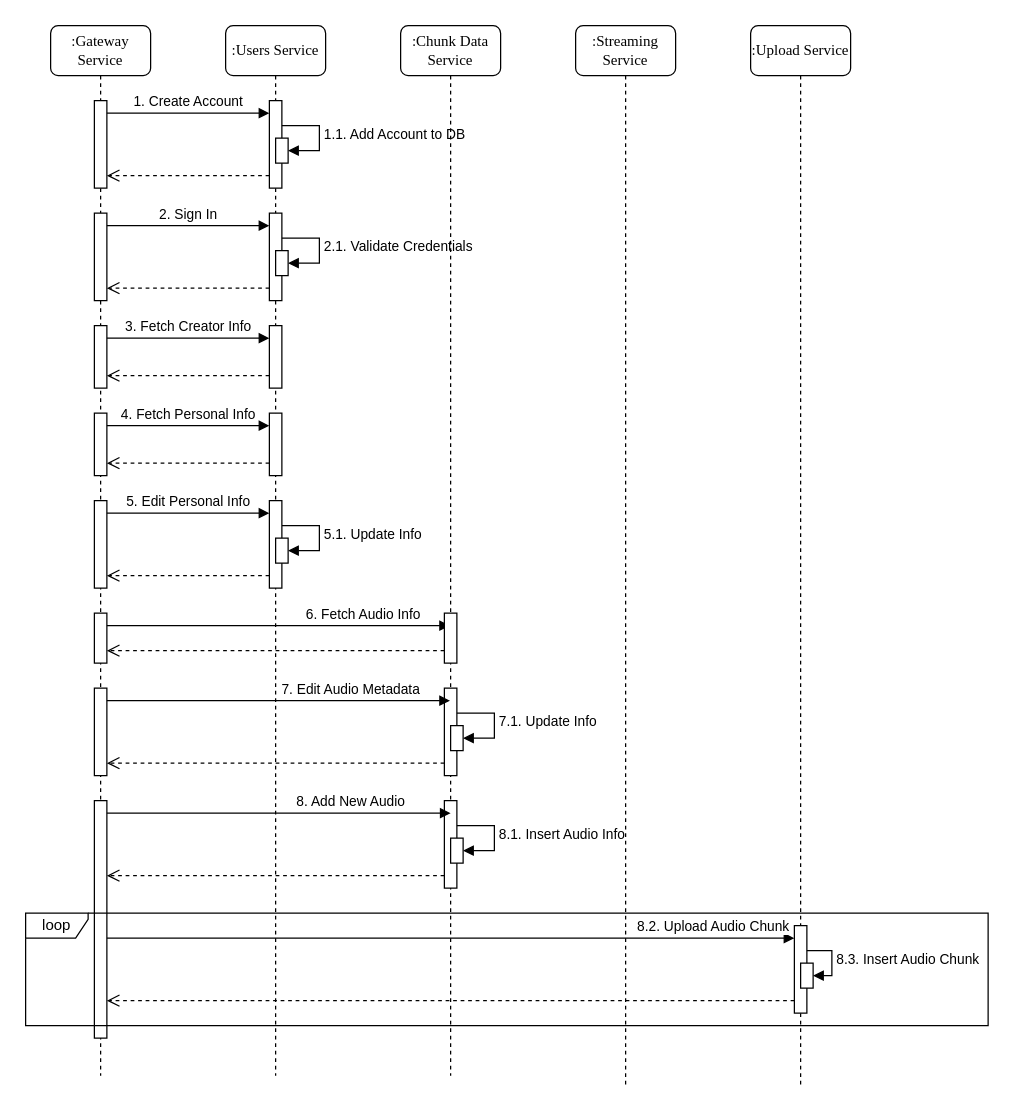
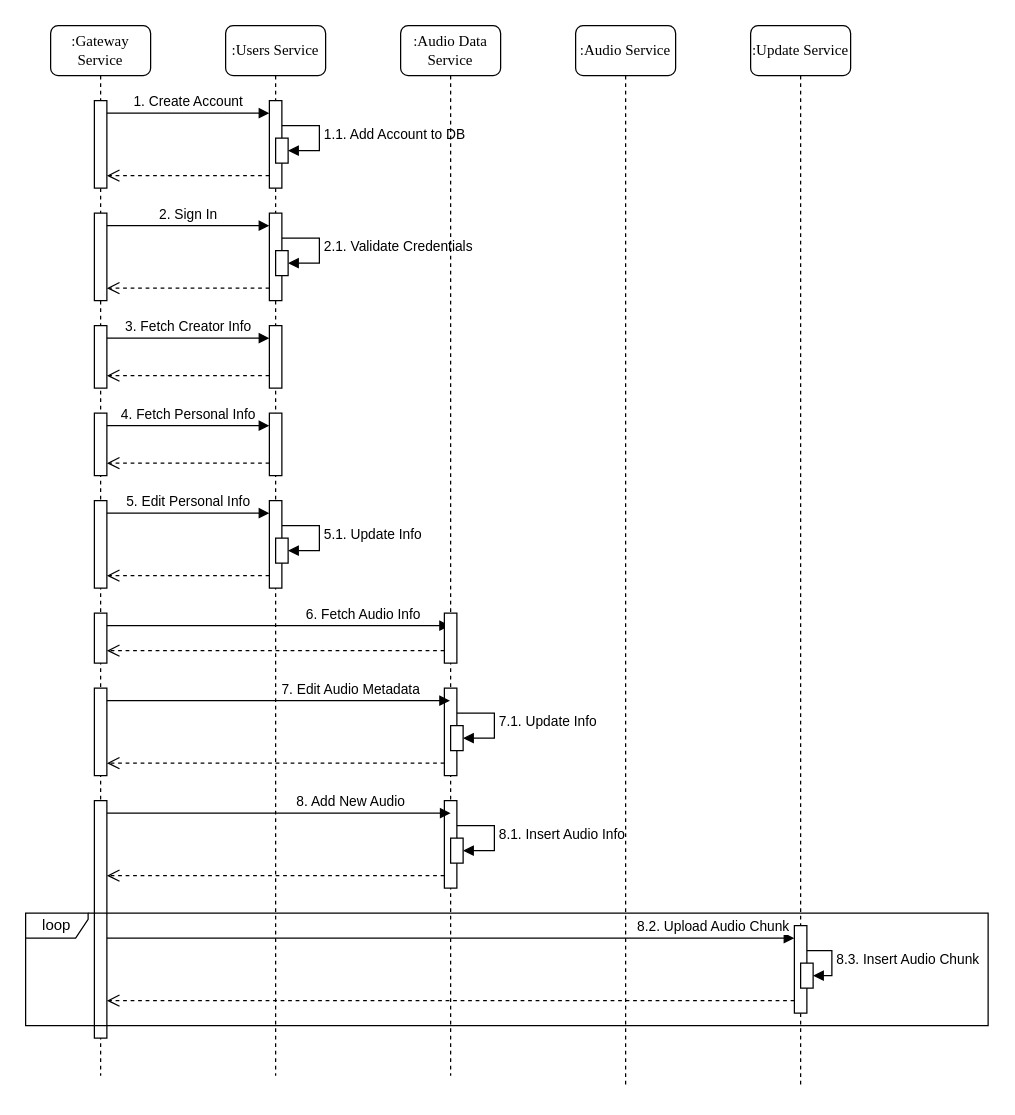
(451, 51) -> (451, 51)
(626, 51) -> (626, 51)
(801, 51) -> (801, 51)
